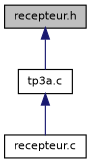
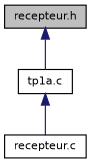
(45, 82) -> (45, 82)
